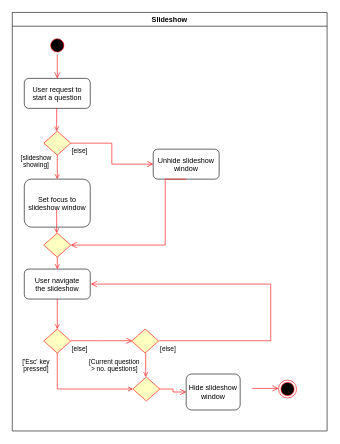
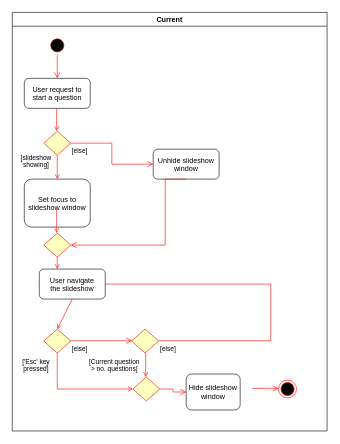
(170, 20) -> (170, 20)
(57, 284) -> (72, 284)
